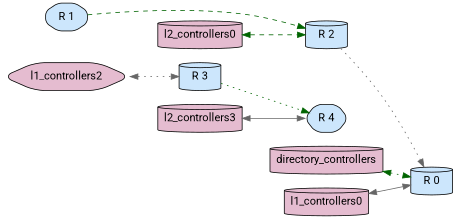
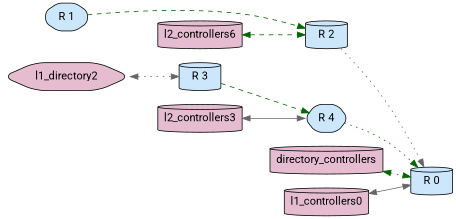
(200, 35) -> (200, 35)
(67, 77) -> (67, 77)
(262, 97) -> (262, 97)
none -> (381, 138)
